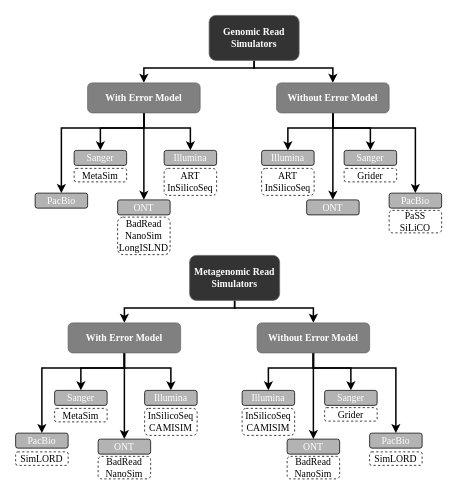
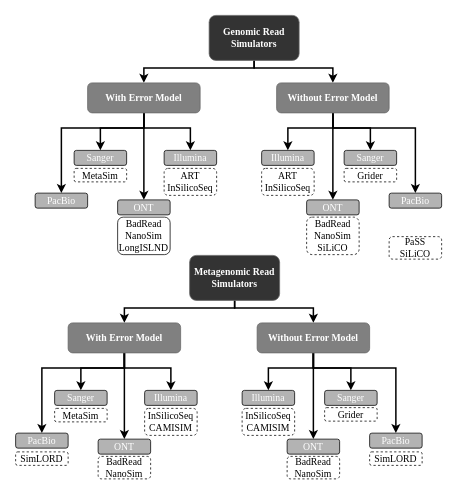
(415, 222) -> (415, 248)
(144, 236) -> (144, 236)
none -> (333, 236)
